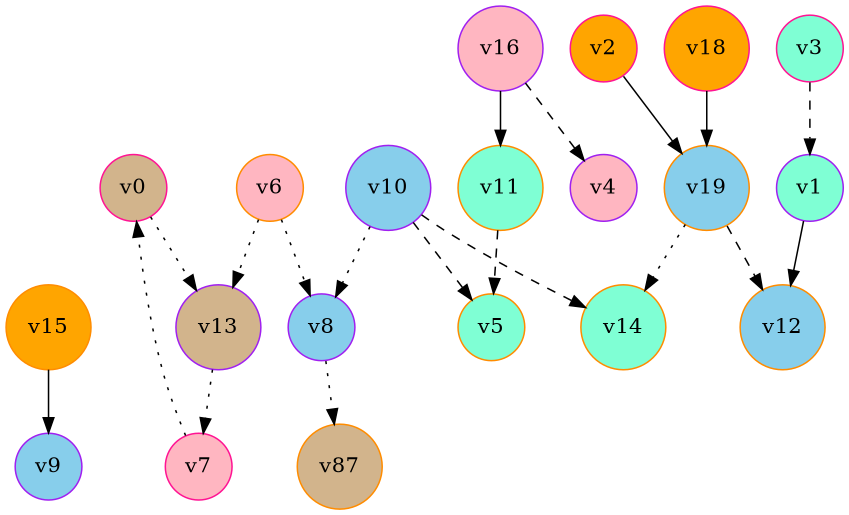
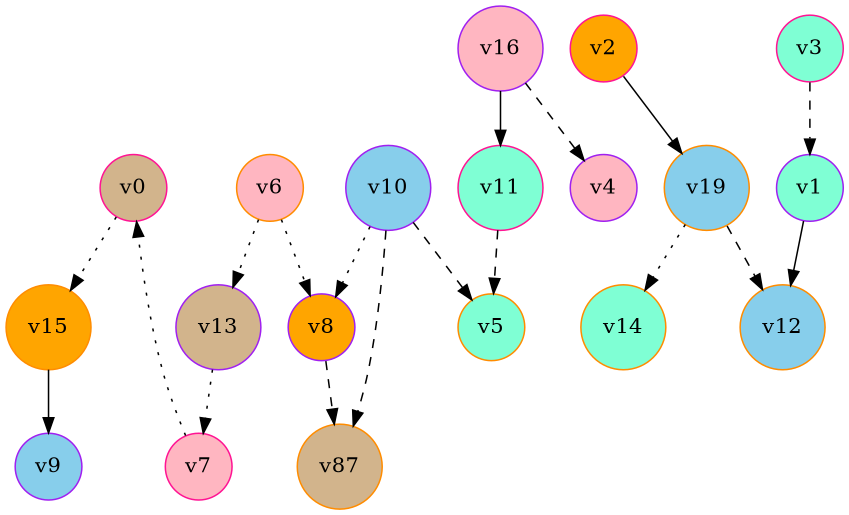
(707, 49) -> none
(500, 188) -> (500, 188)
(170, 247) -> (97, 247)
(484, 254) -> (377, 322)
(322, 327) -> (322, 327)
(329, 385) -> (329, 385)
